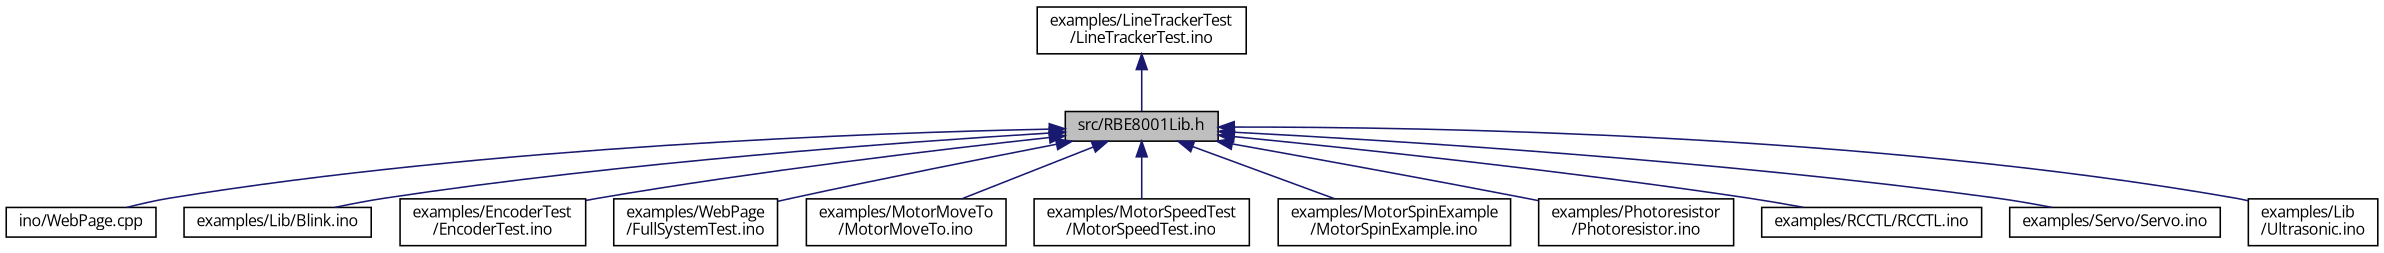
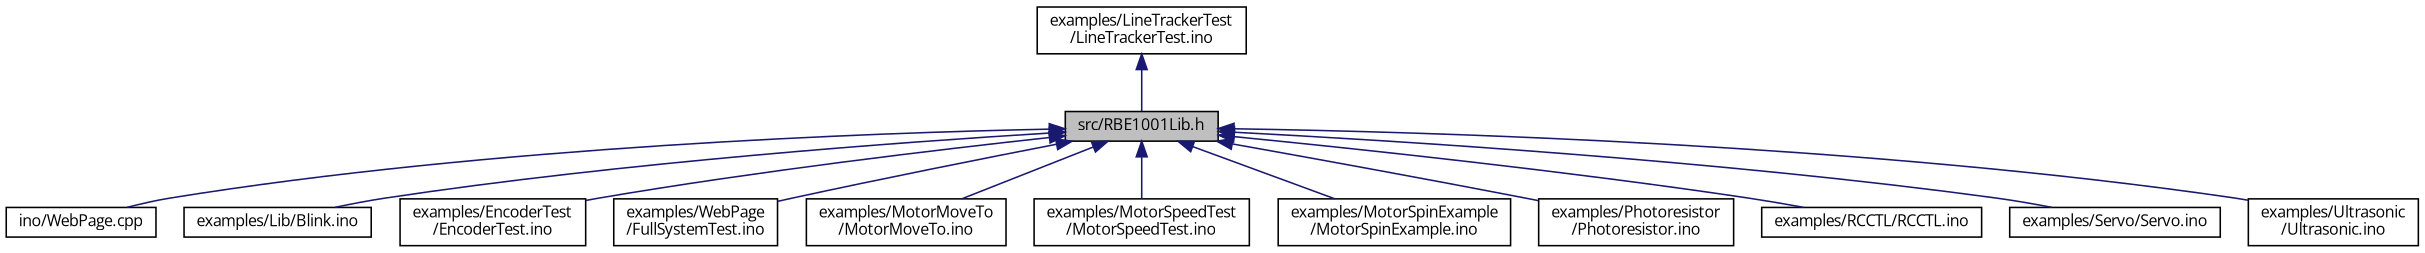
(1142, 126) -> (1142, 126)
(2313, 222) -> (2333, 222)
